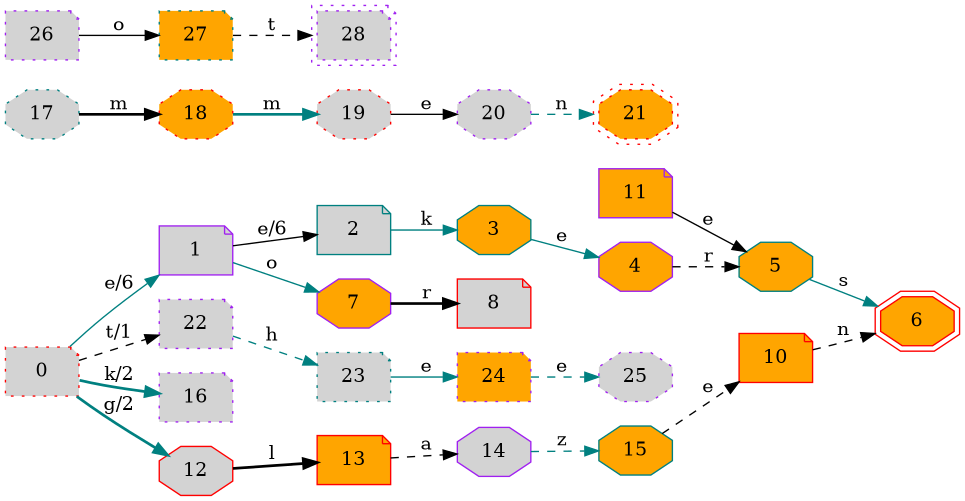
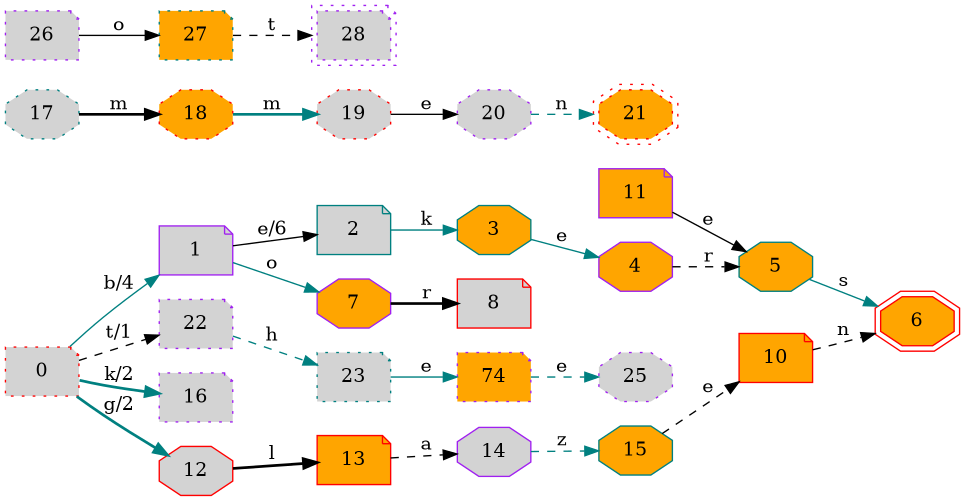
(119, 284) -> (119, 284)
(494, 377) -> (494, 377)
